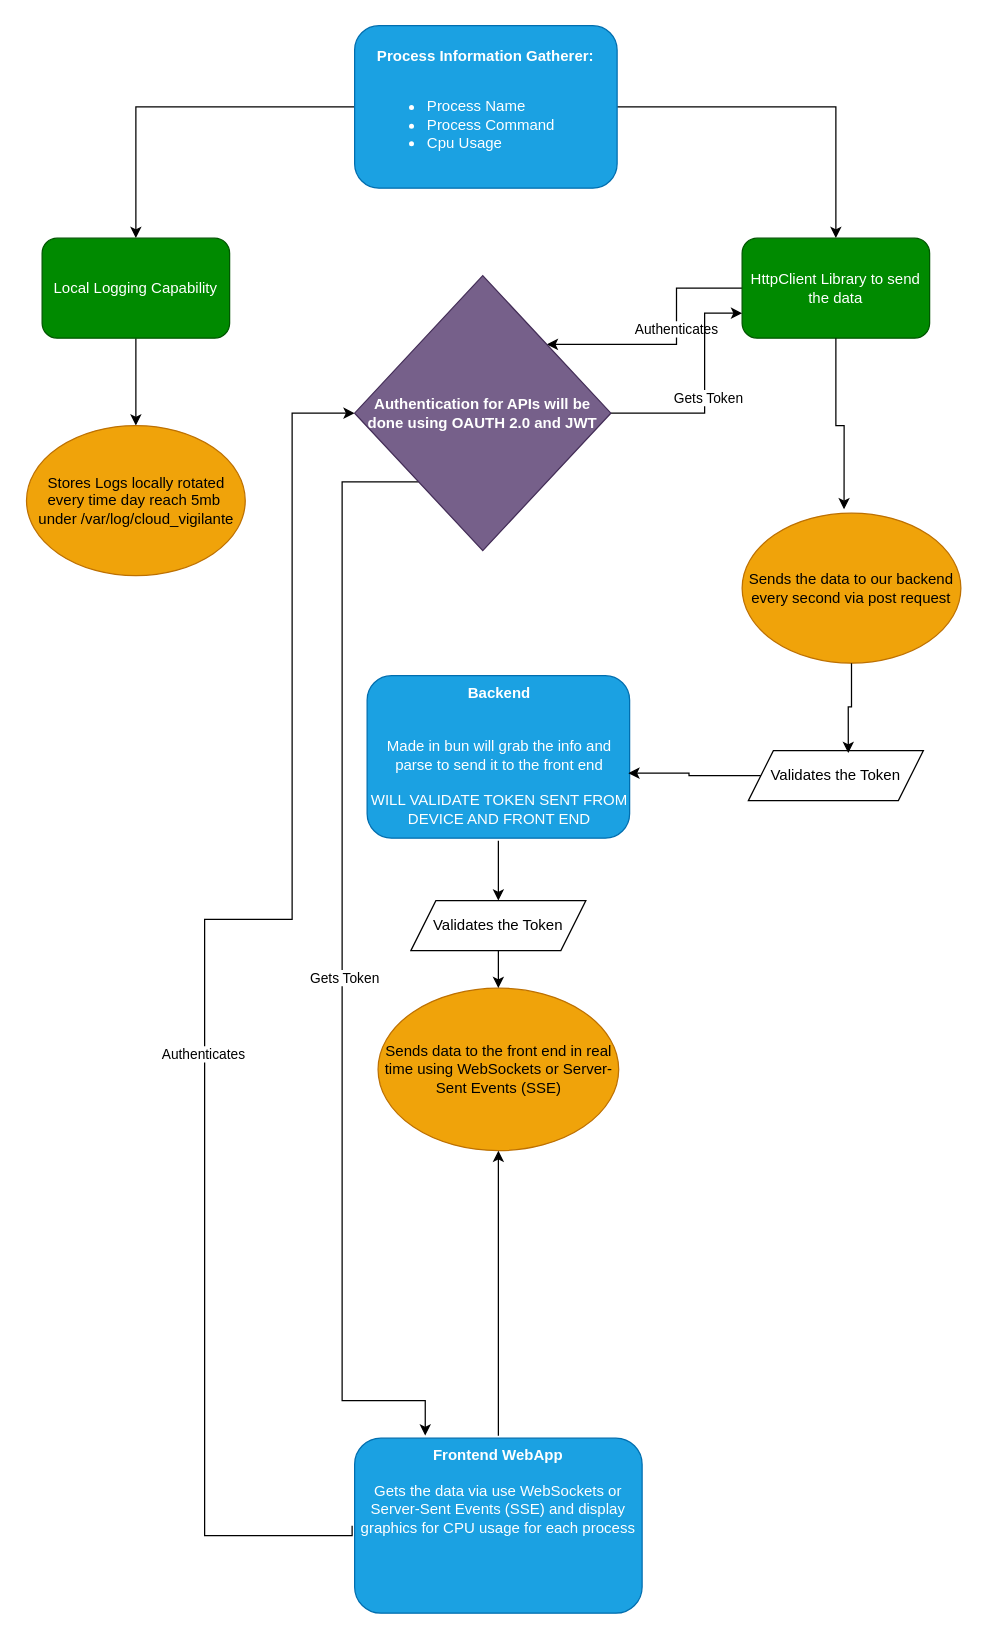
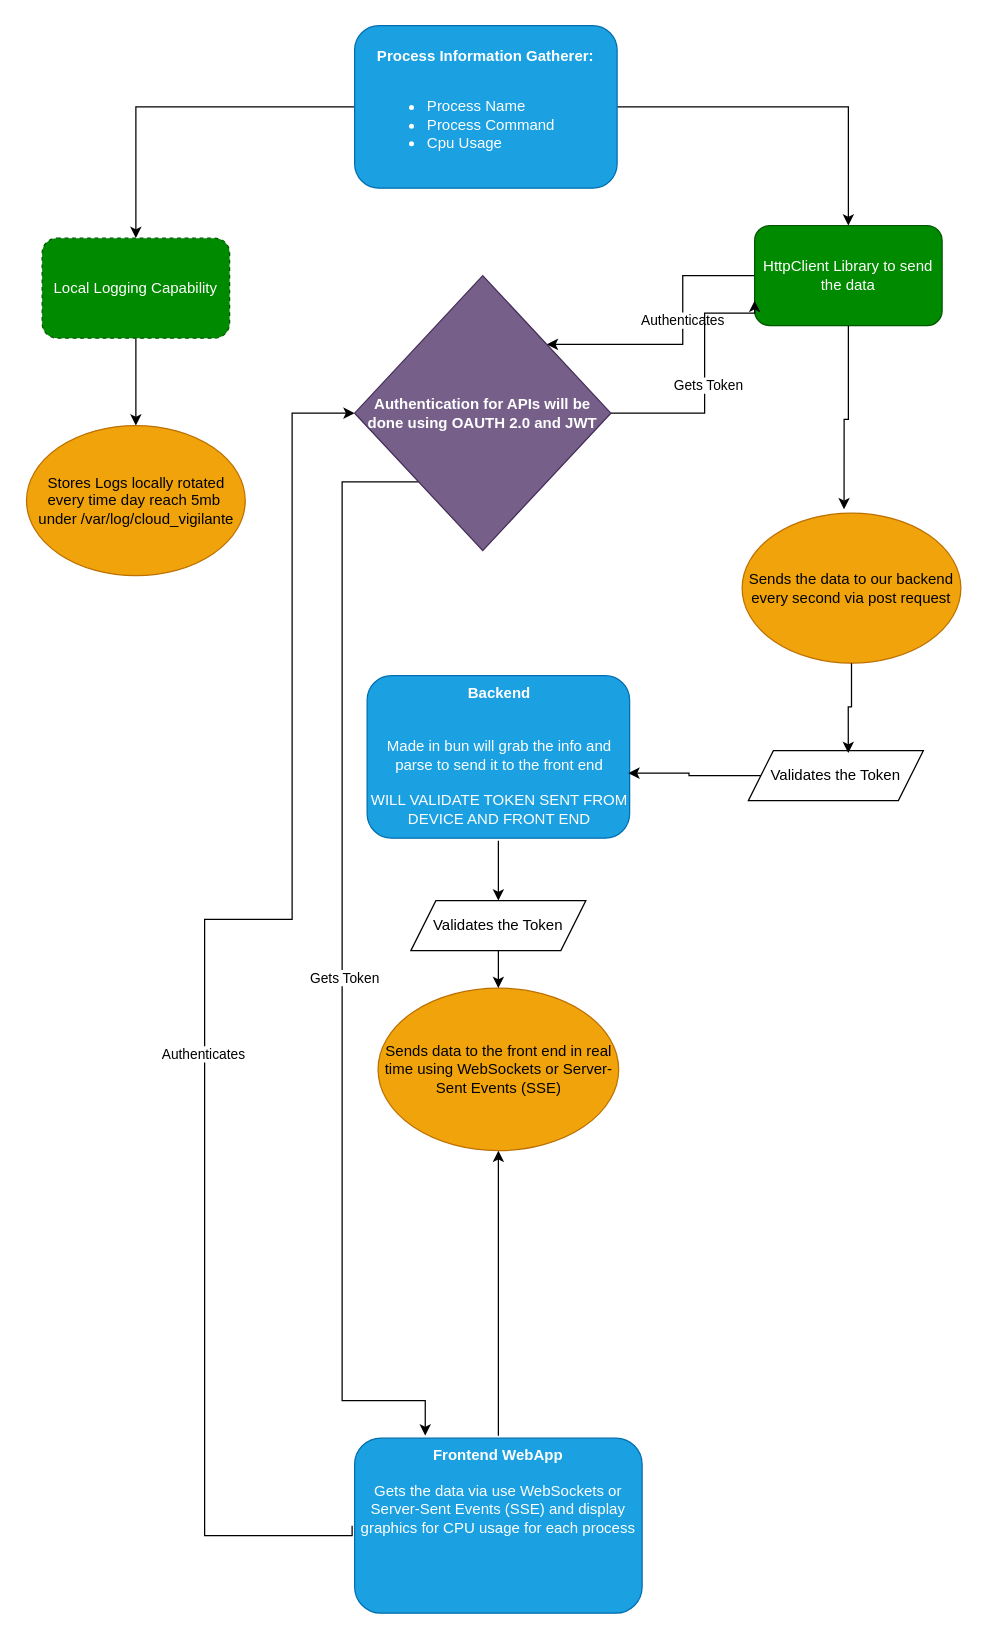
(136, 288) -> (136, 288)
(836, 288) -> (848, 276)
